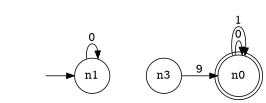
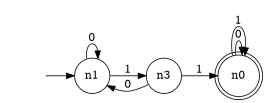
(200, 70) -> (200, 70)
none -> (124, 76)
none -> (132, 91)
